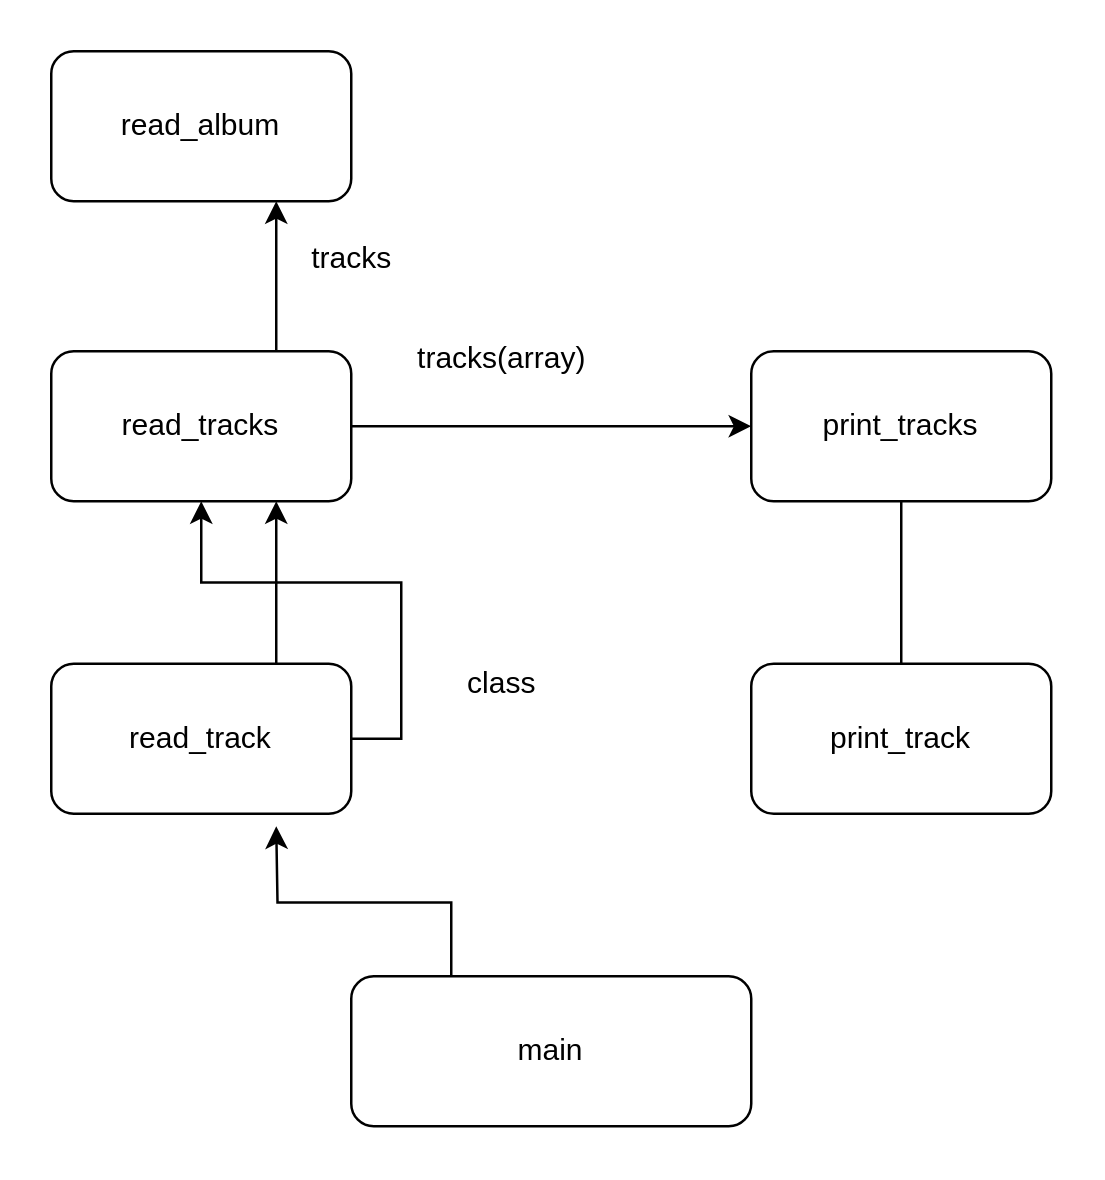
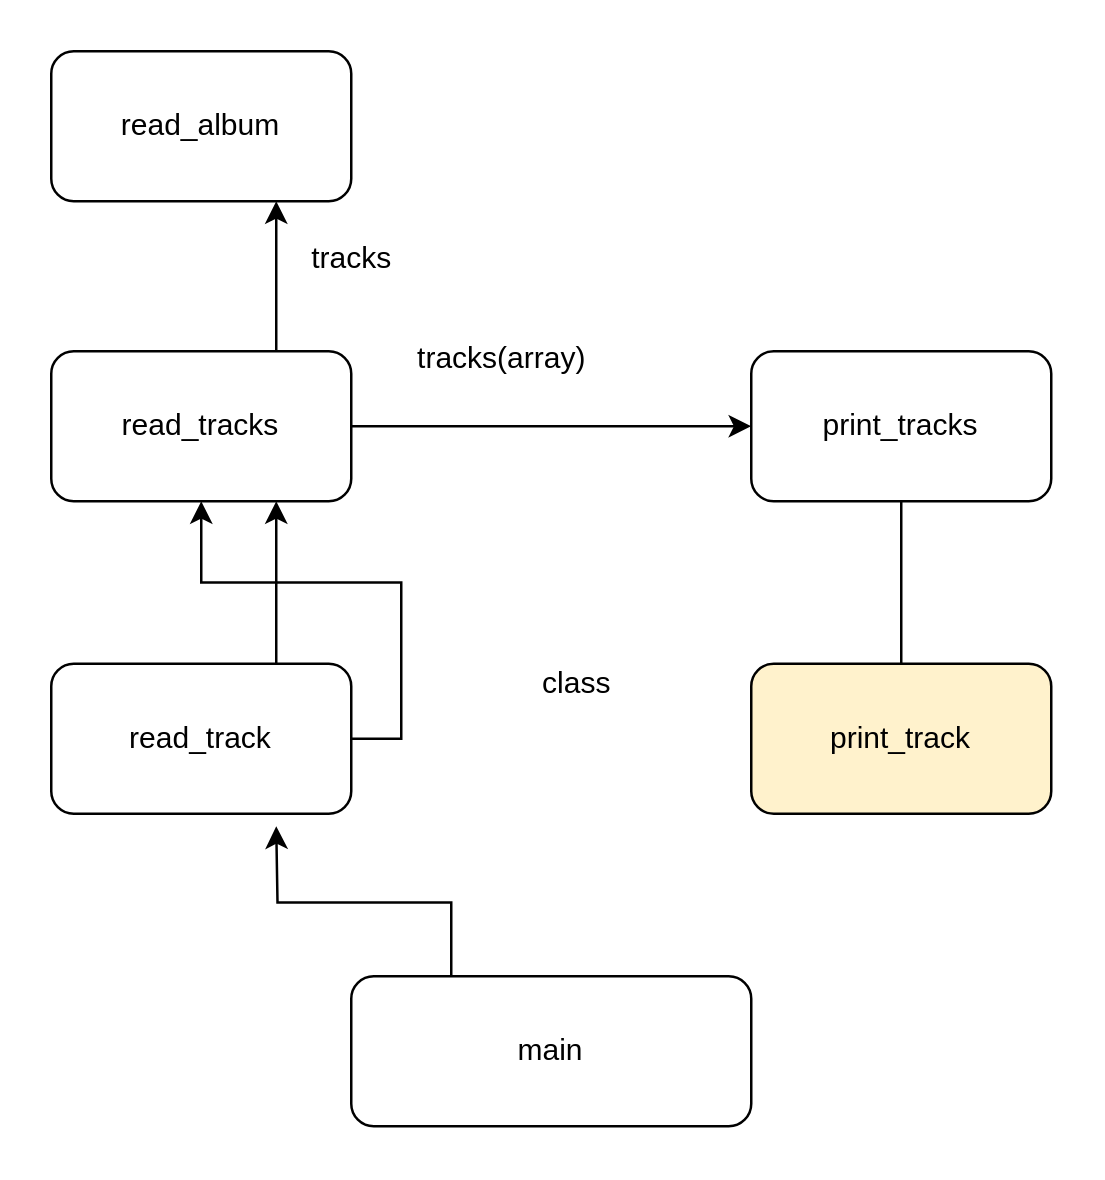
(501, 684) -> (576, 684)
(901, 739) -> (901, 739)
